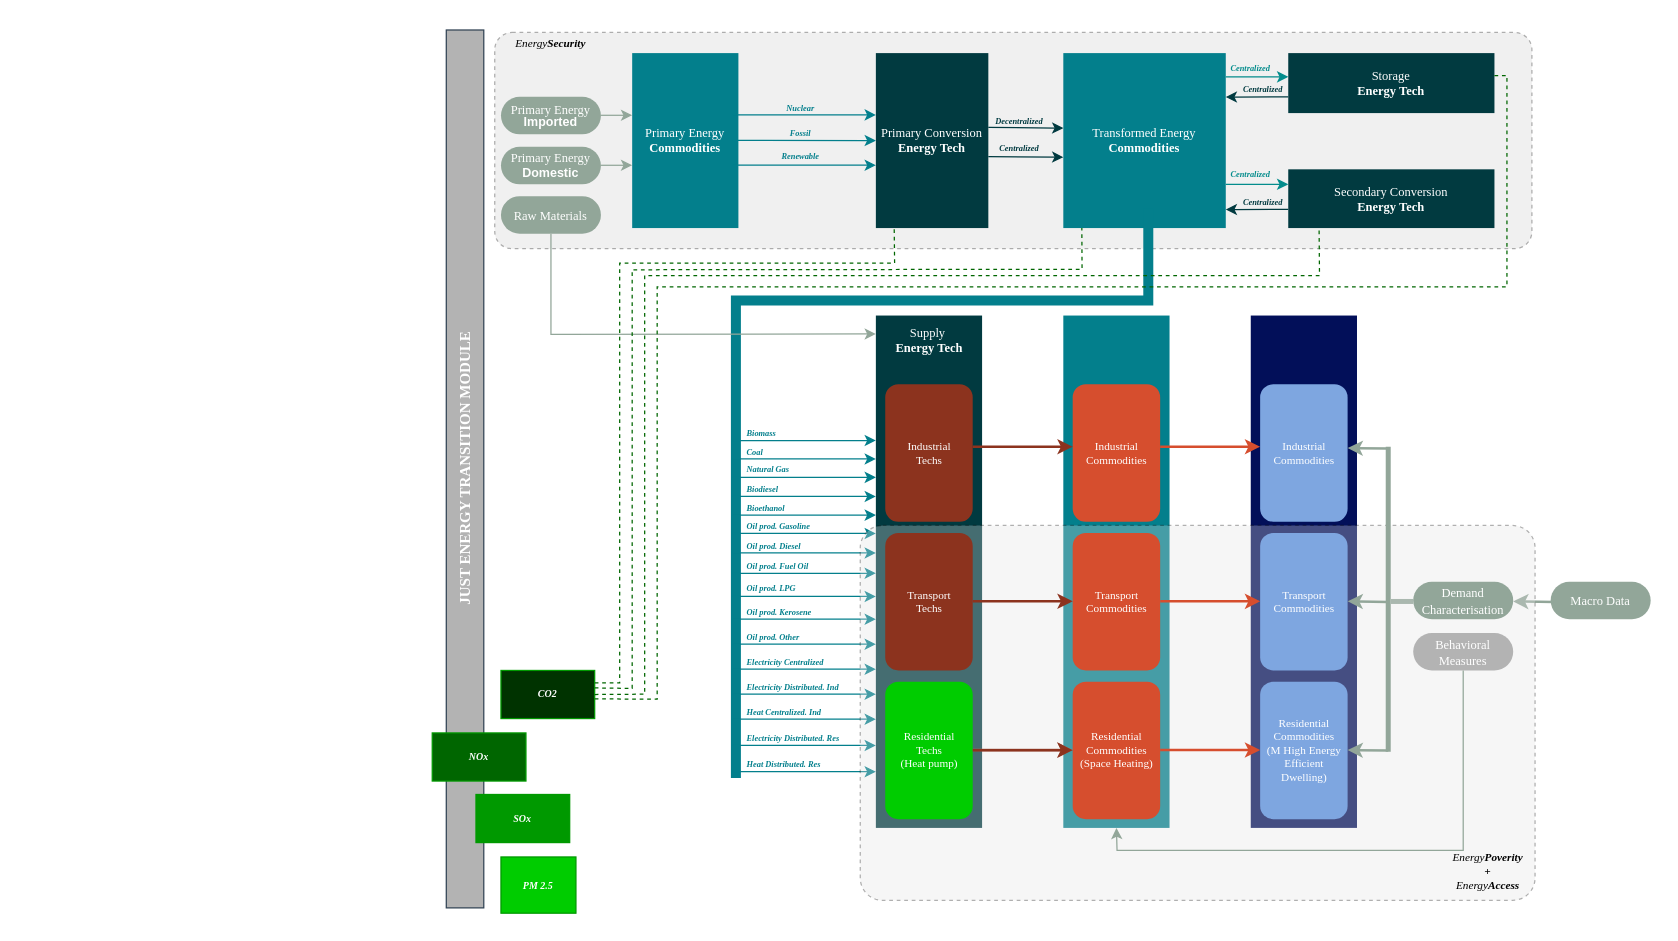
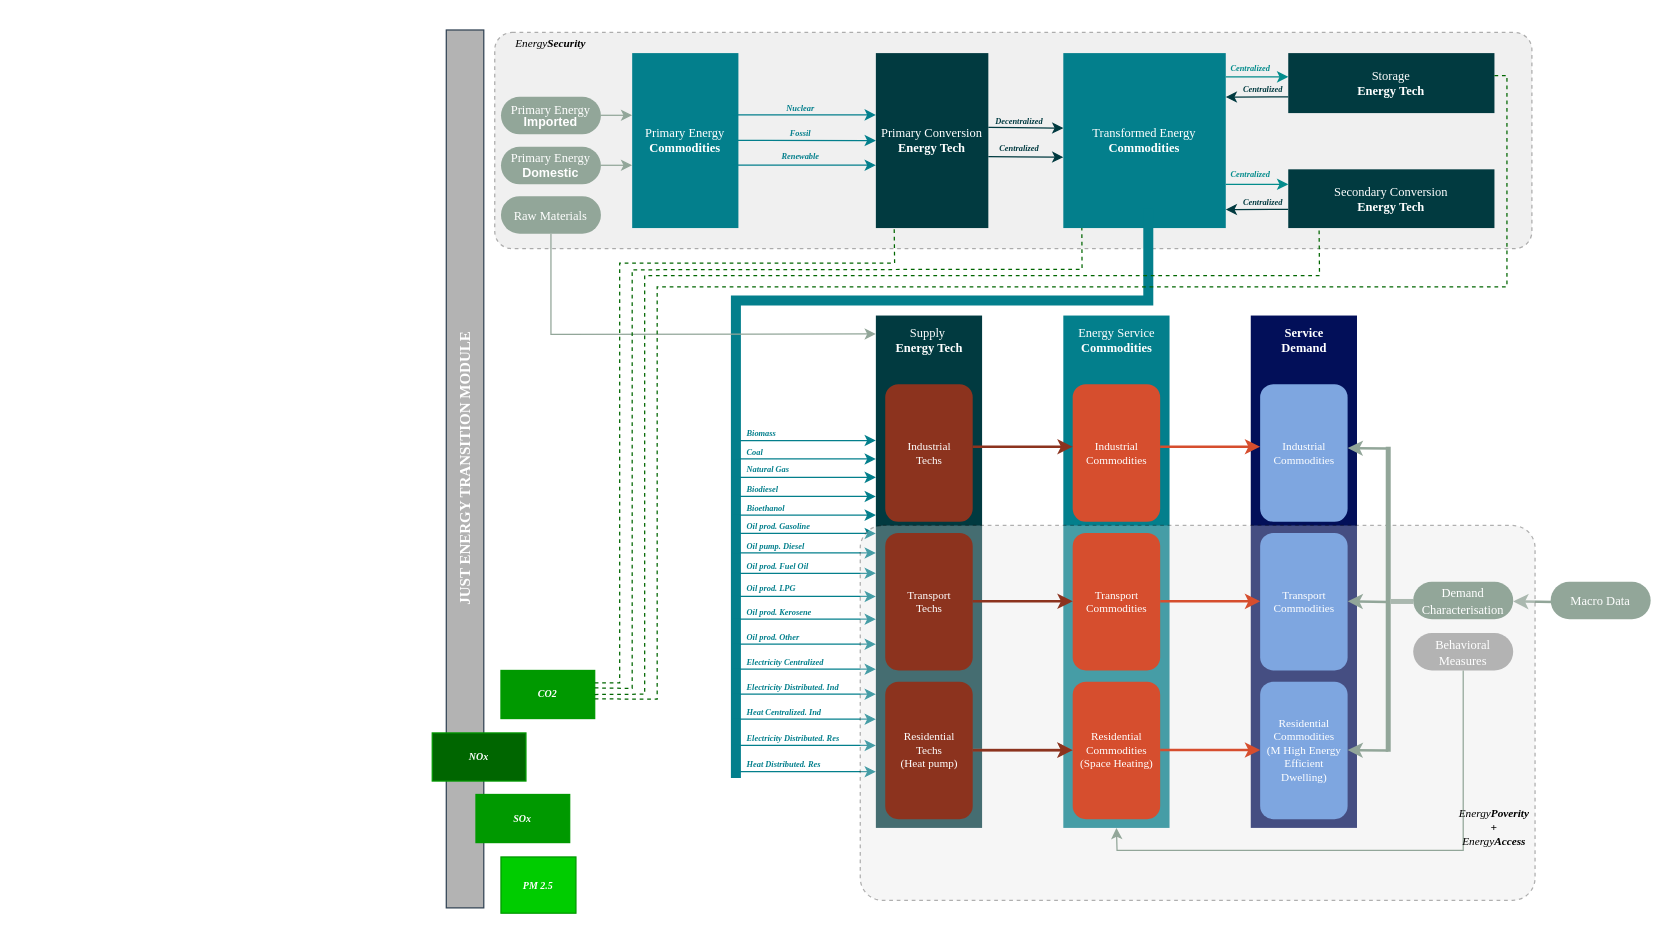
none -> (1116, 341)
none -> (1304, 341)
(783, 547) -> (783, 547)
(548, 695) -> (548, 695)
(929, 751) -> (929, 751)
(1488, 872) -> (1494, 828)
